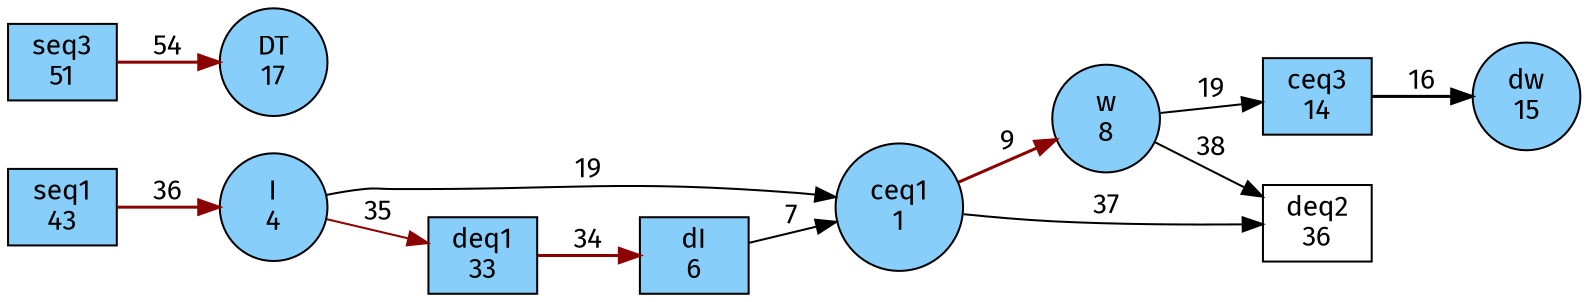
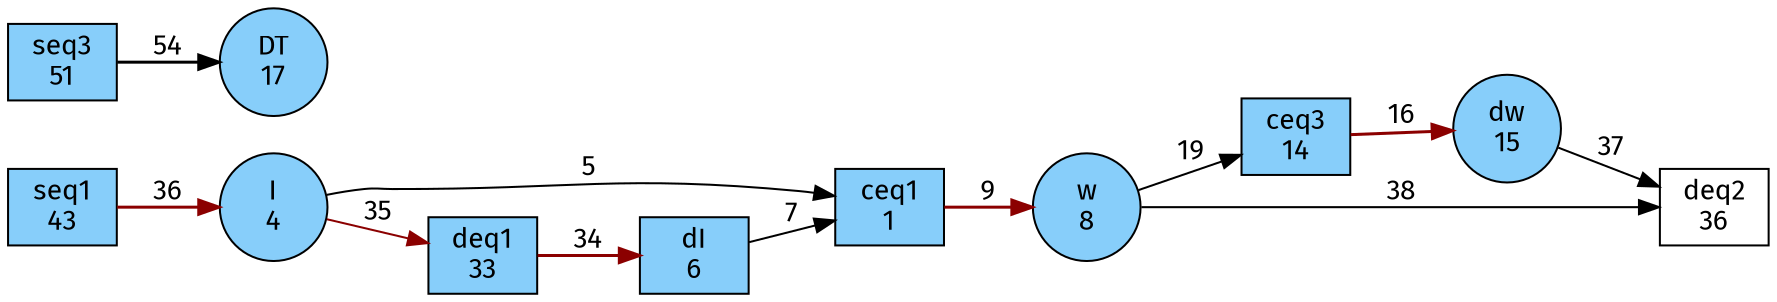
(158, 62) -> (158, 62)
(1412, 96) -> (1391, 133)
(589, 170) -> (589, 168)
(899, 207) -> (890, 207)
(1103, 223) -> (1599, 163)
